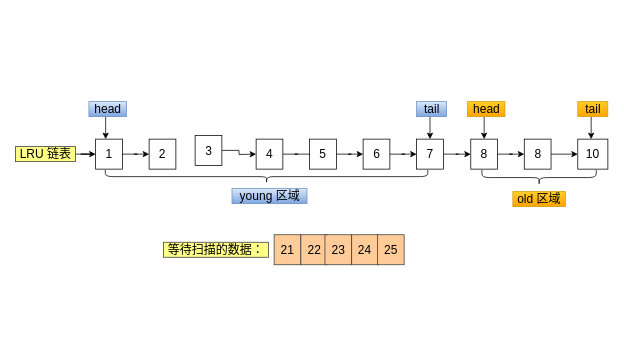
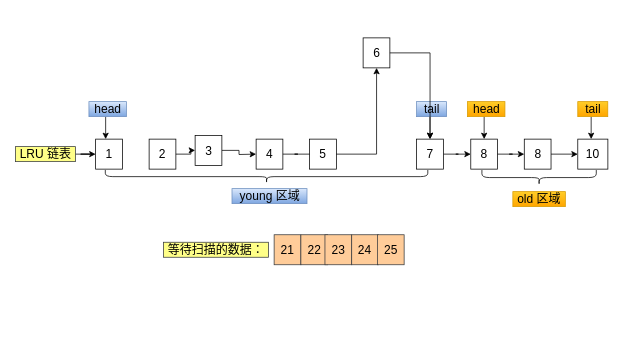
(135, 154) -> none
none -> (191, 154)
(376, 154) -> (376, 53)
